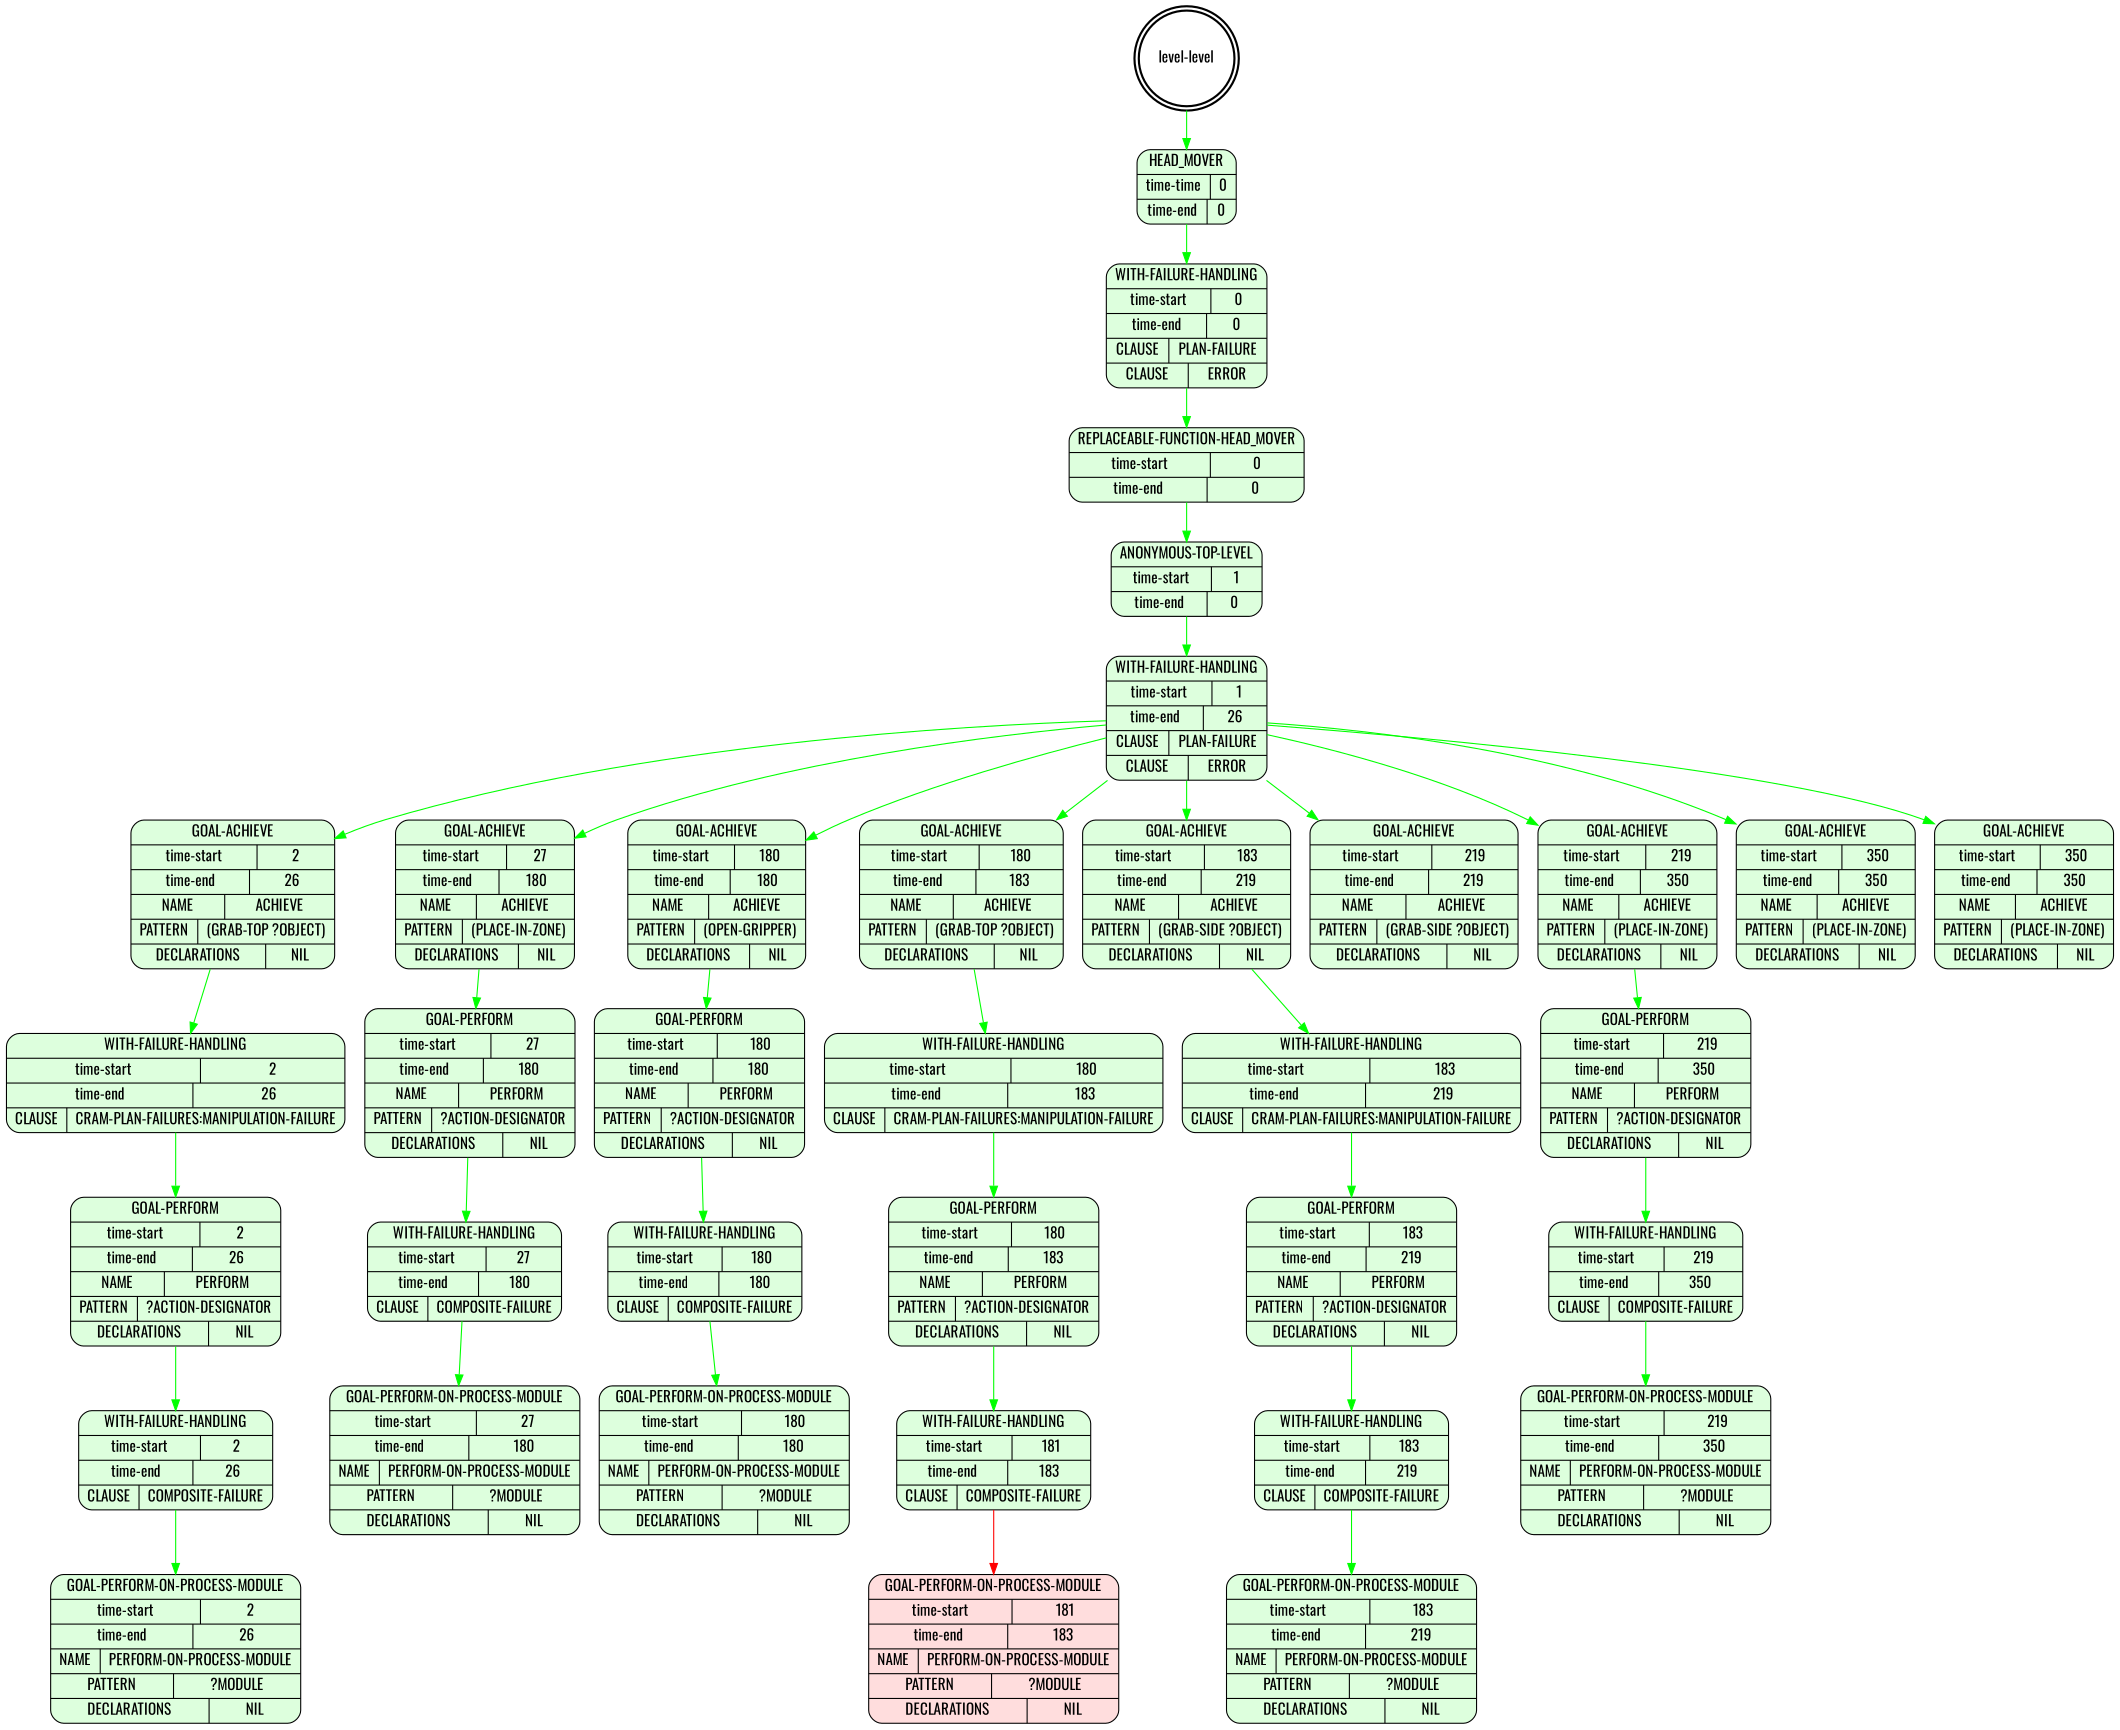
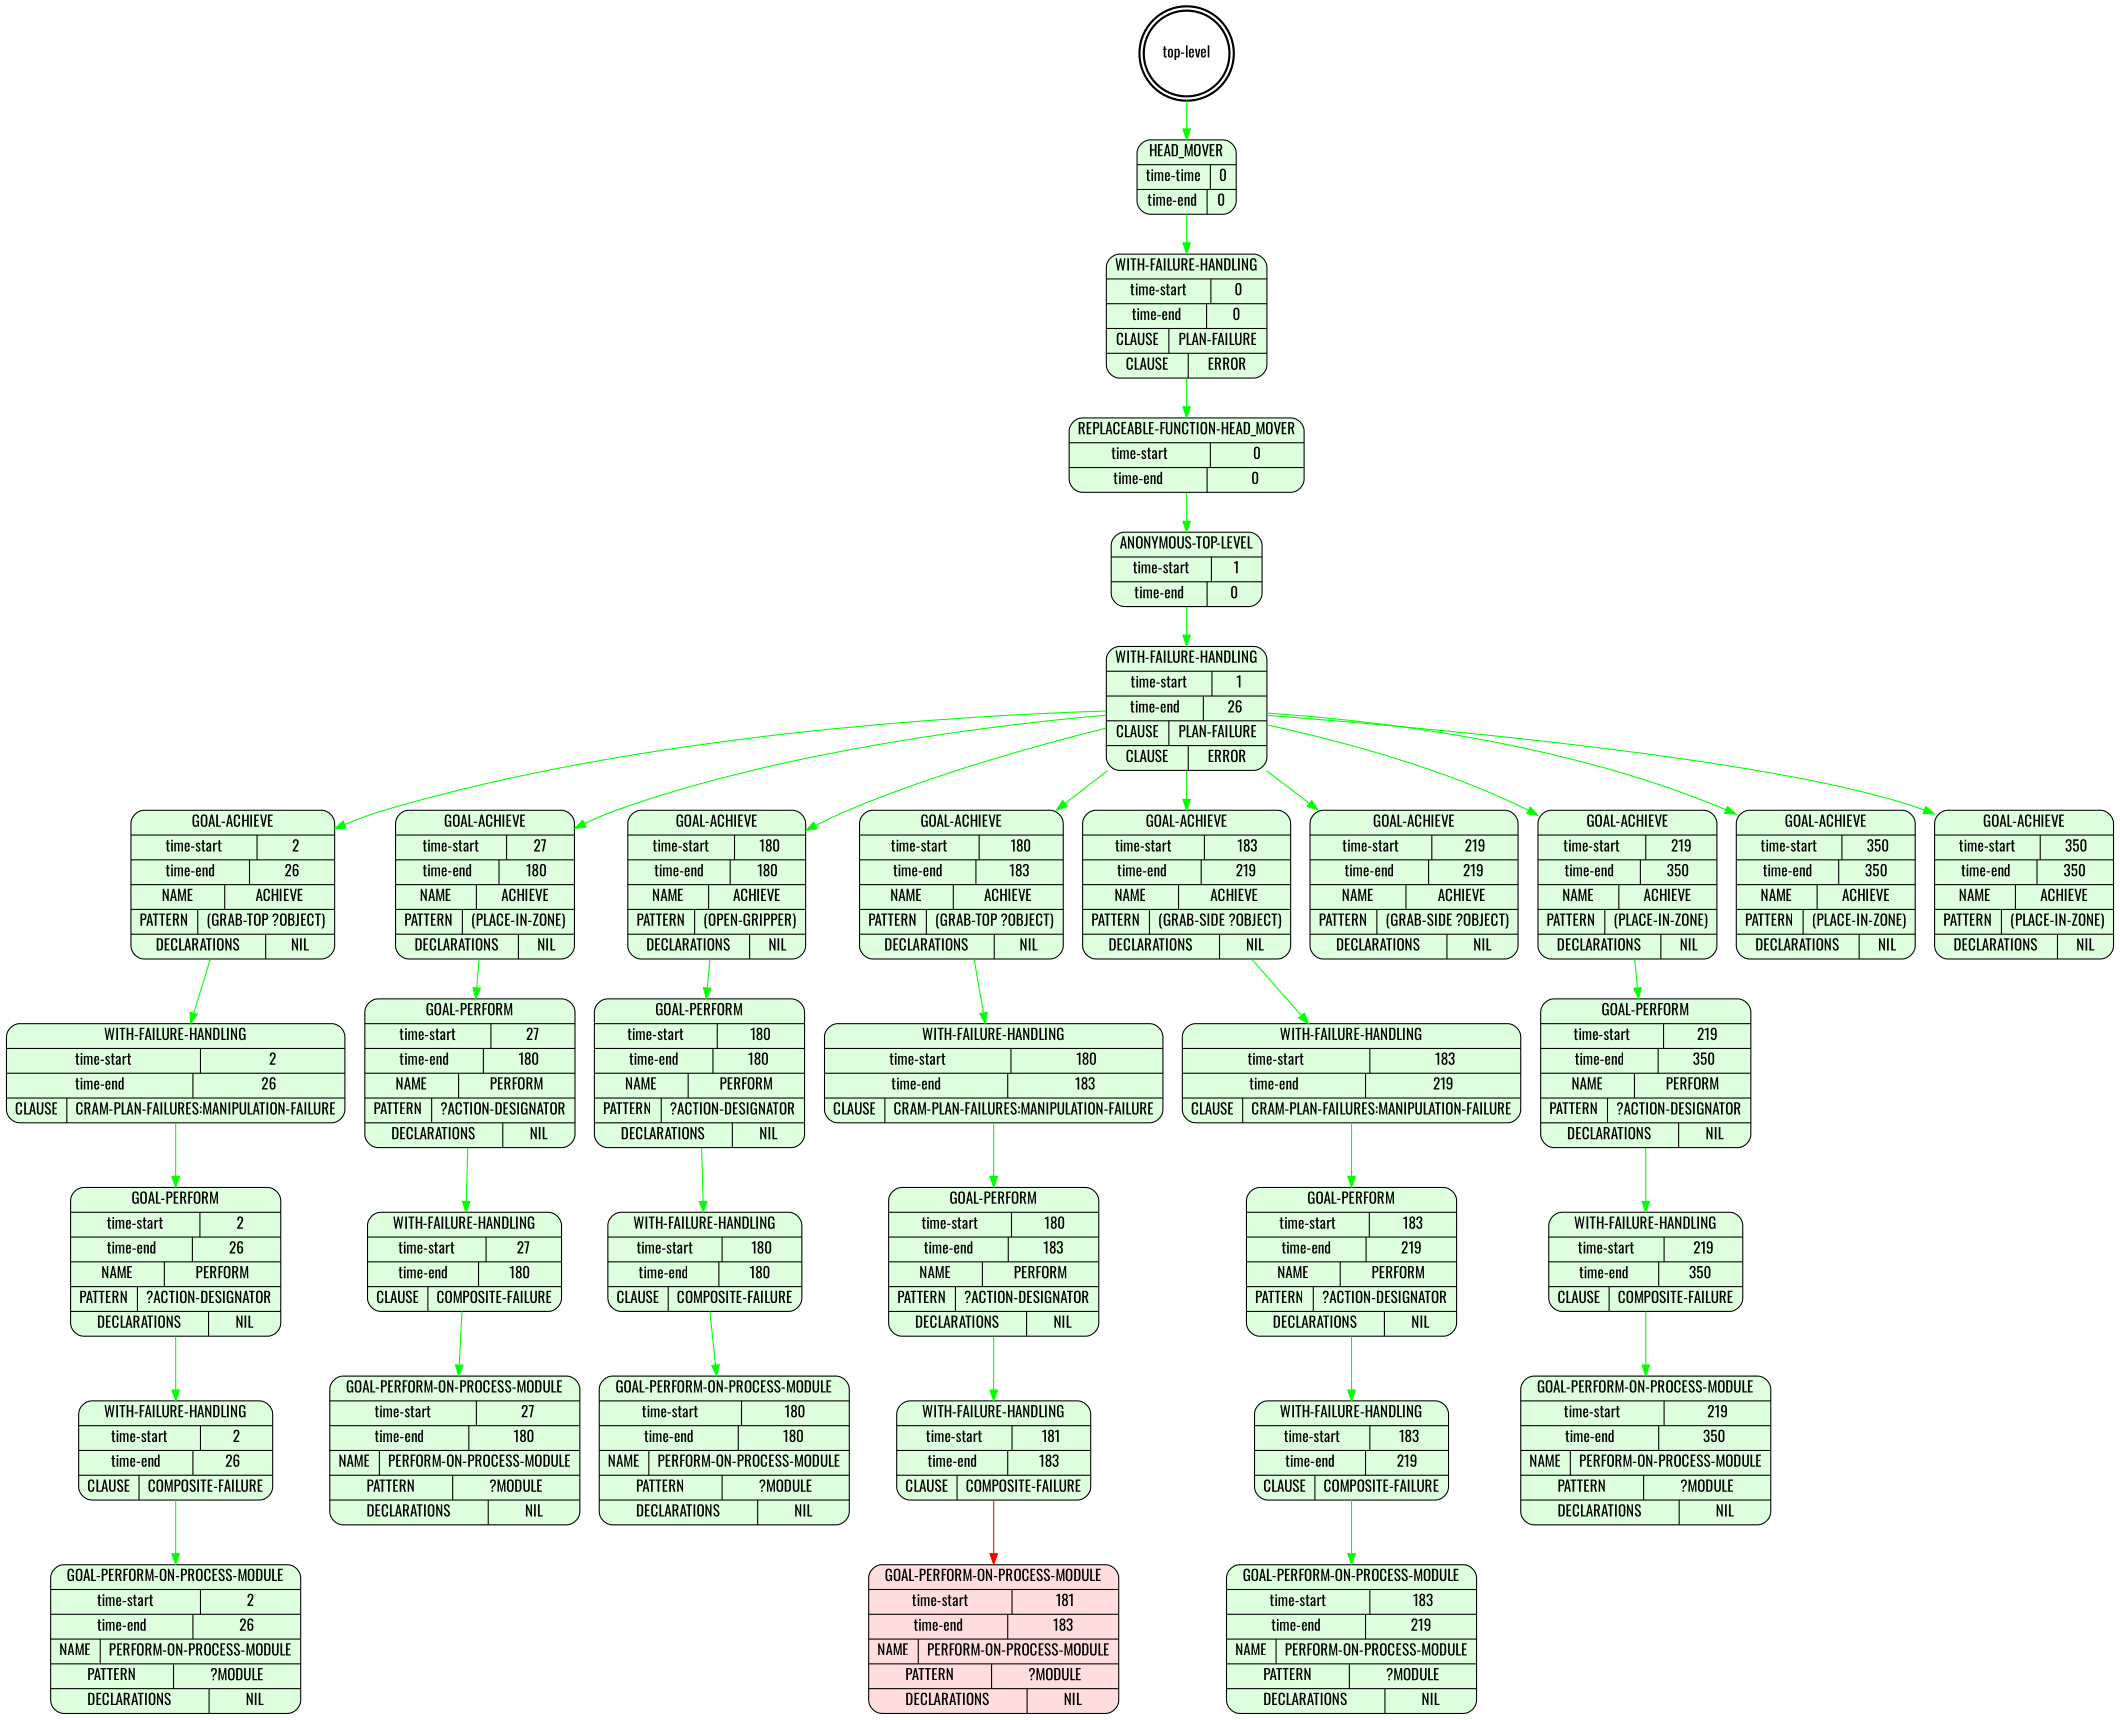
(1187, 58) -> (1187, 54)
